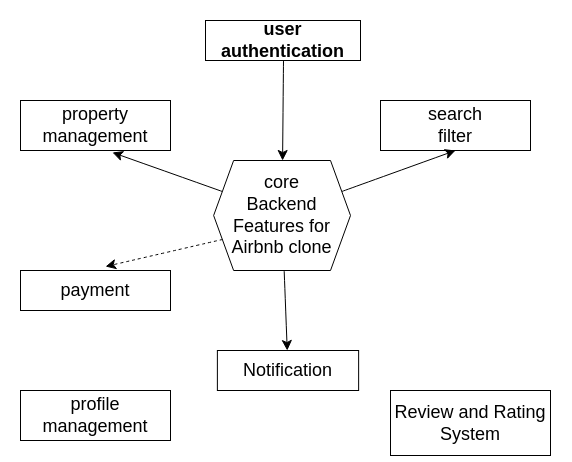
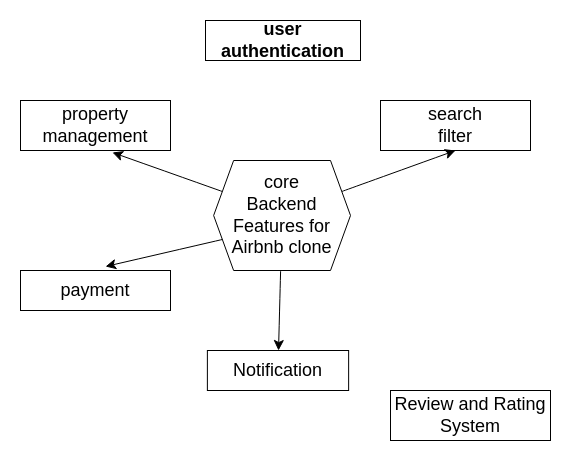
(283, 107) -> none
(167, 252) -> (167, 252)
(288, 371) -> (278, 371)
(96, 416) -> none
(471, 423) -> (471, 416)
